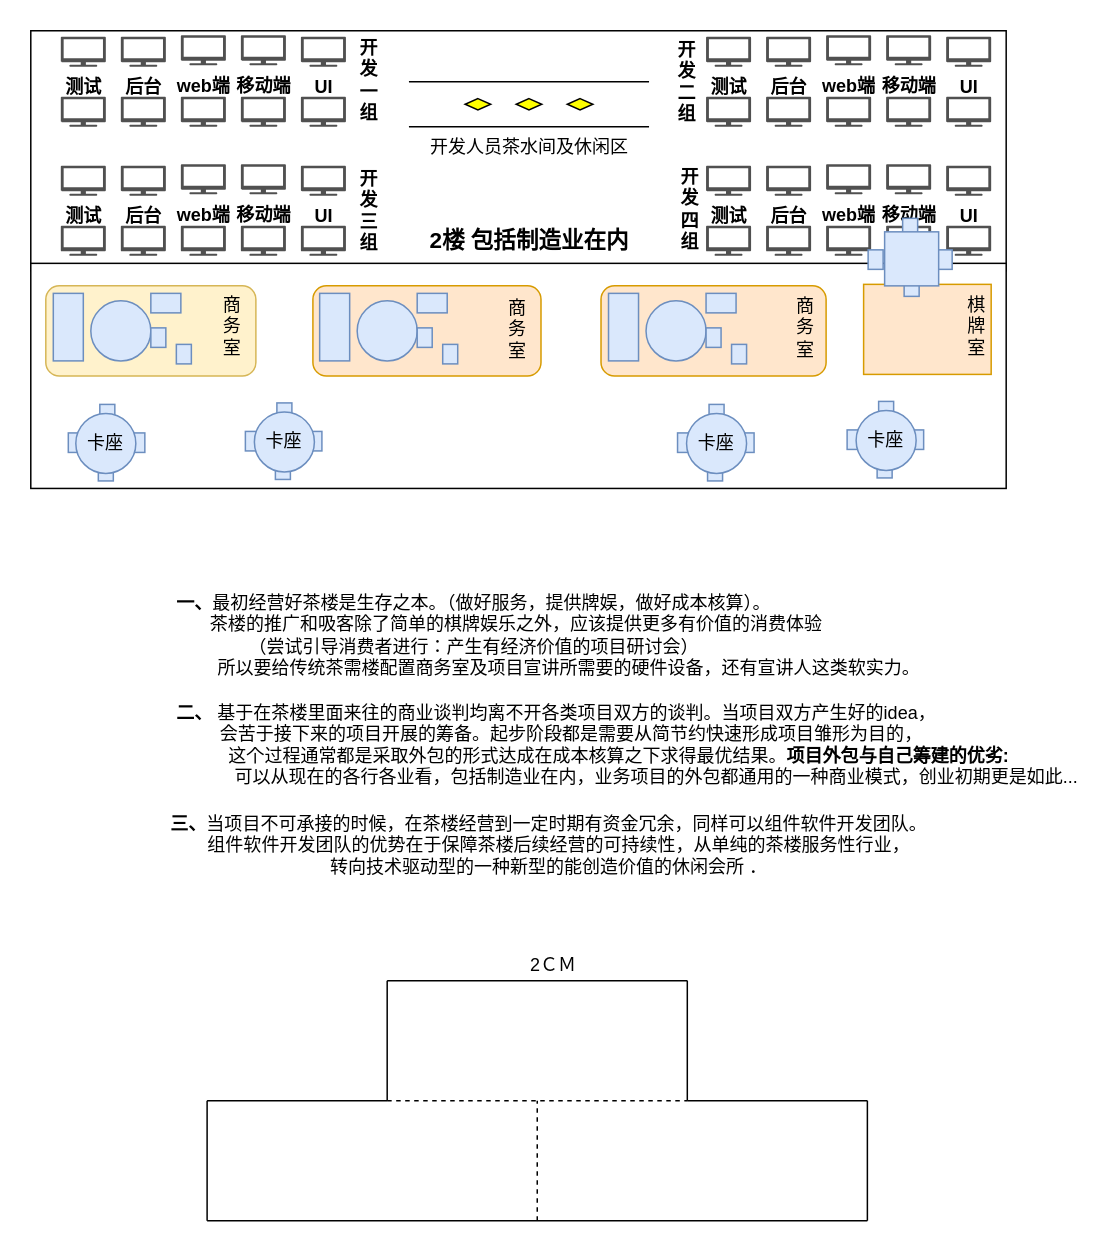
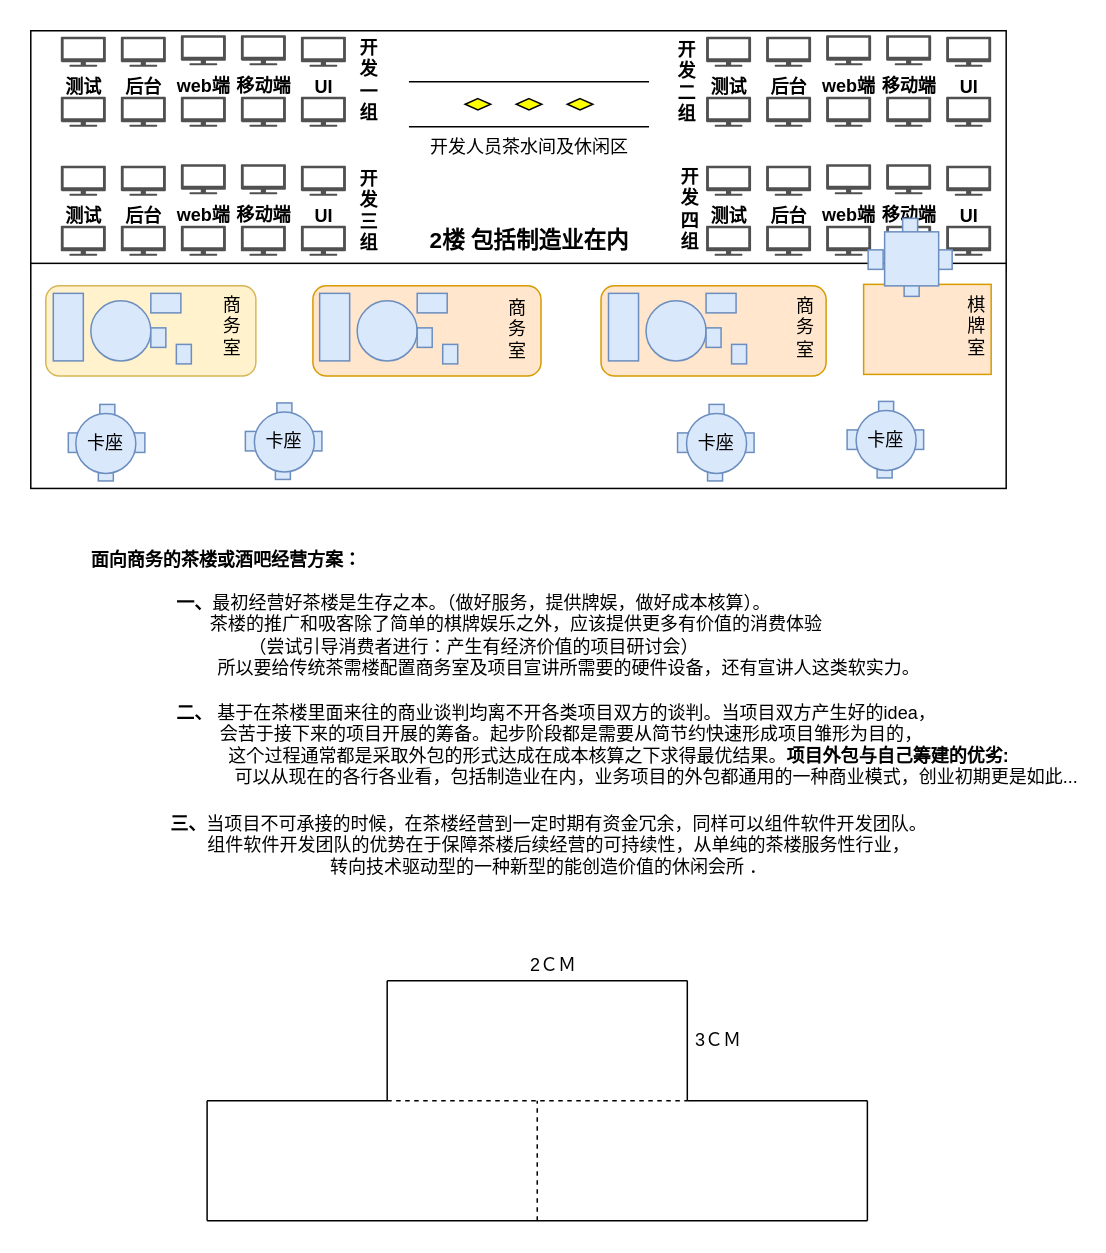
none -> (226, 560)
none -> (718, 1040)
